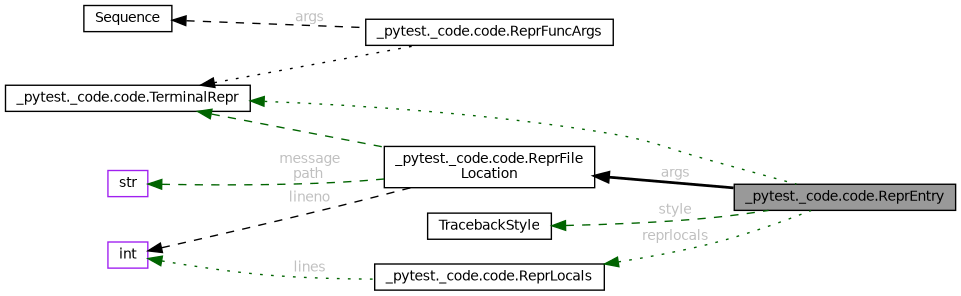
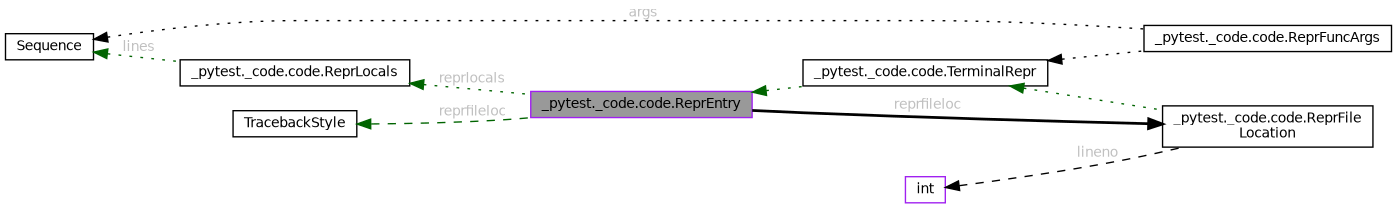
(276, 24) -> (625, 21)
(534, 122) -> (787, 88)
(298, 131) -> (1093, 99)
(674, 173) -> (925, 105)
(128, 184) -> none
(845, 197) -> (641, 104)
(674, 210) -> (470, 112)
(268, 275) -> (144, 58)
